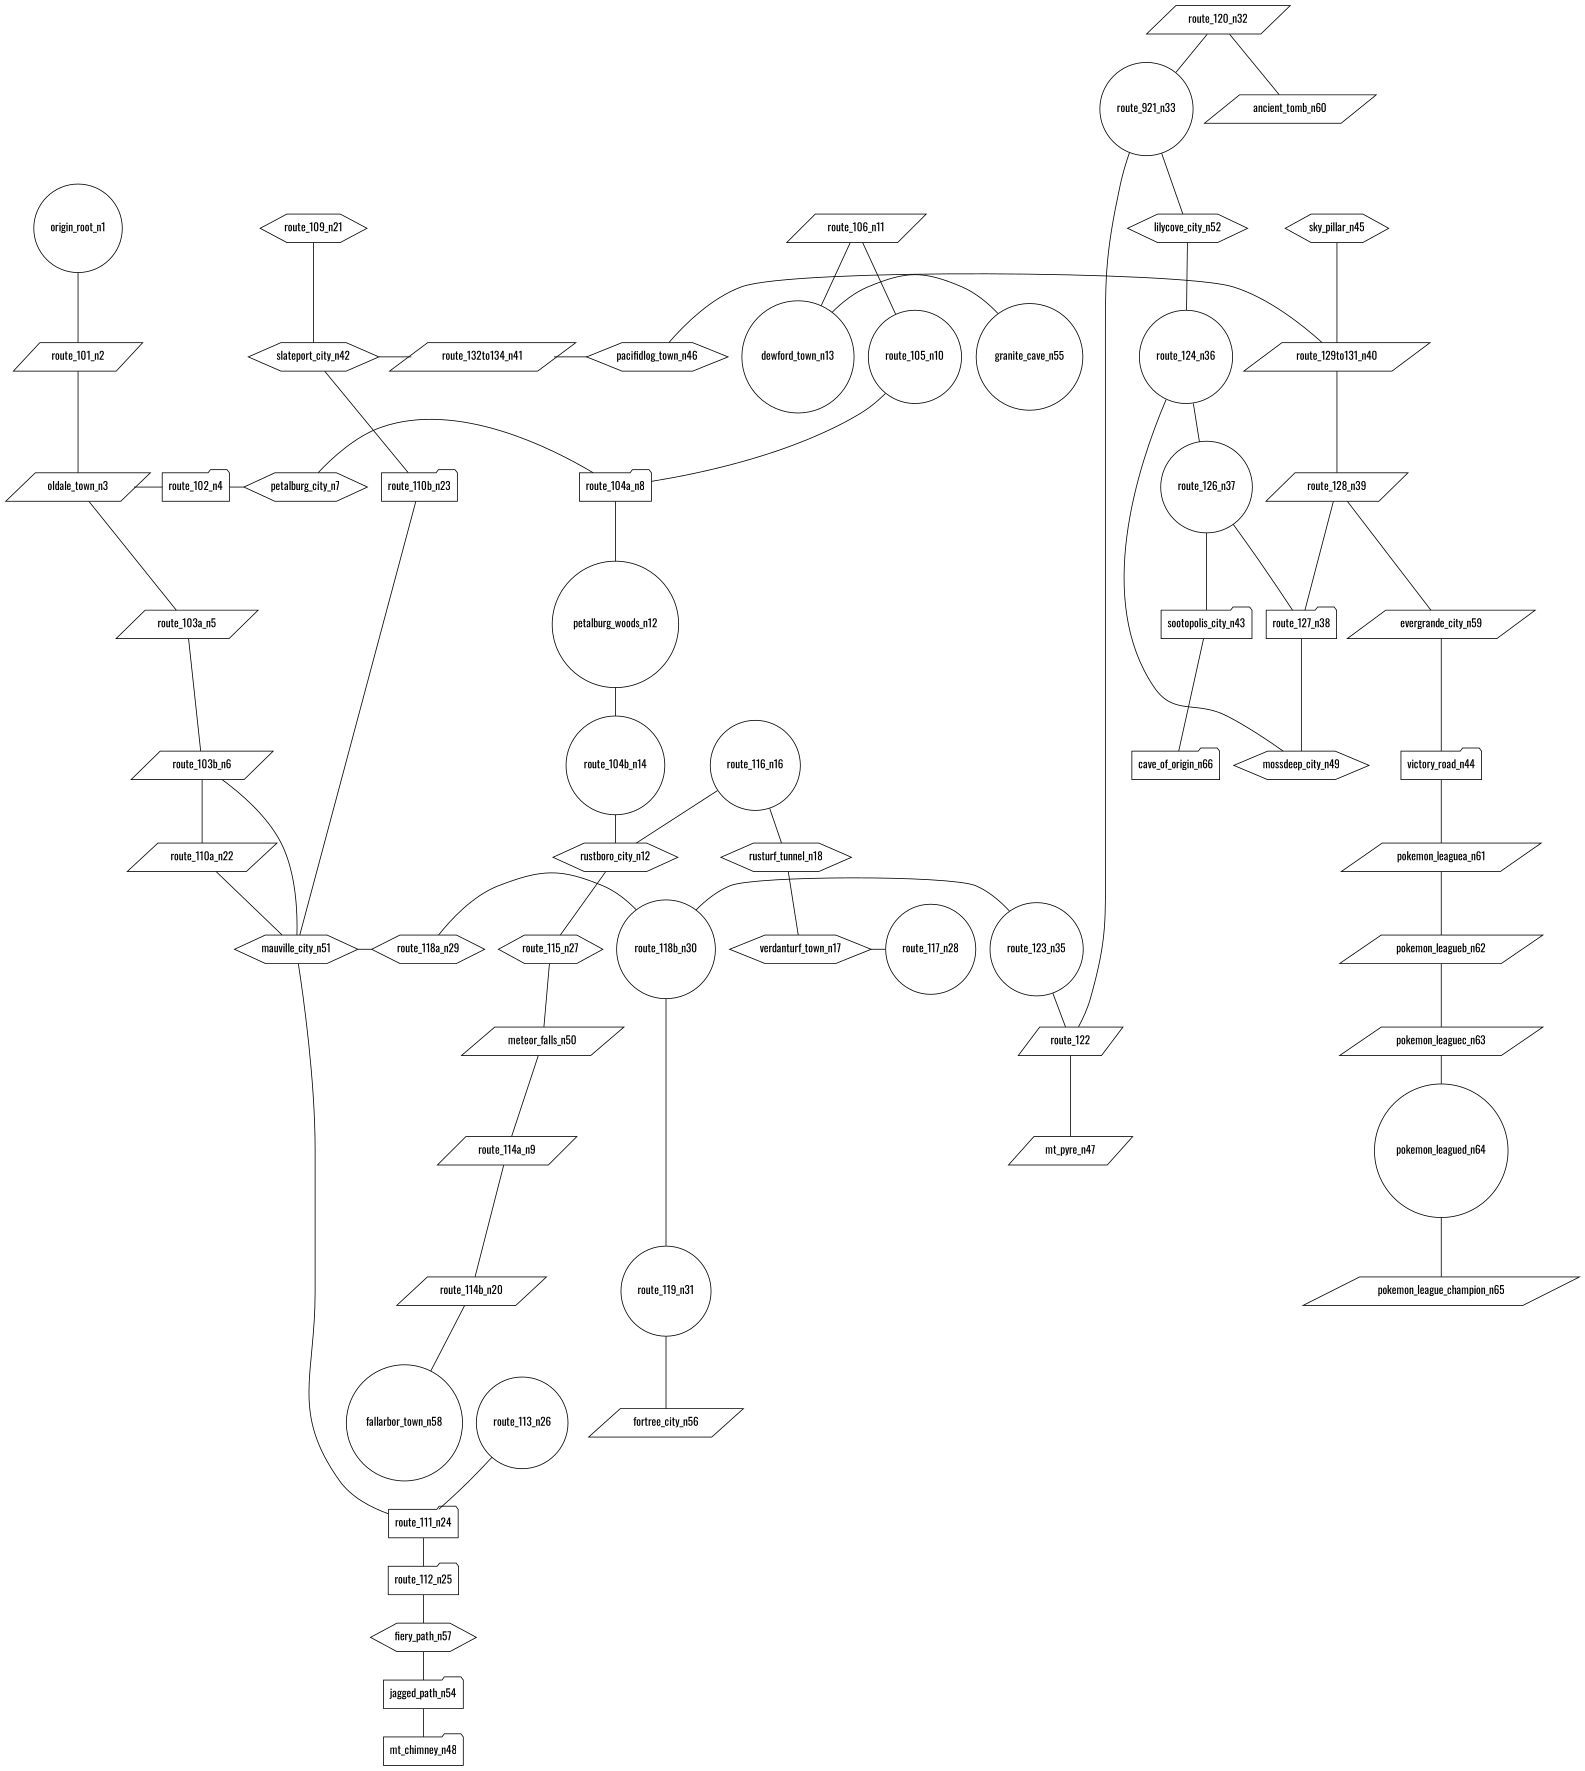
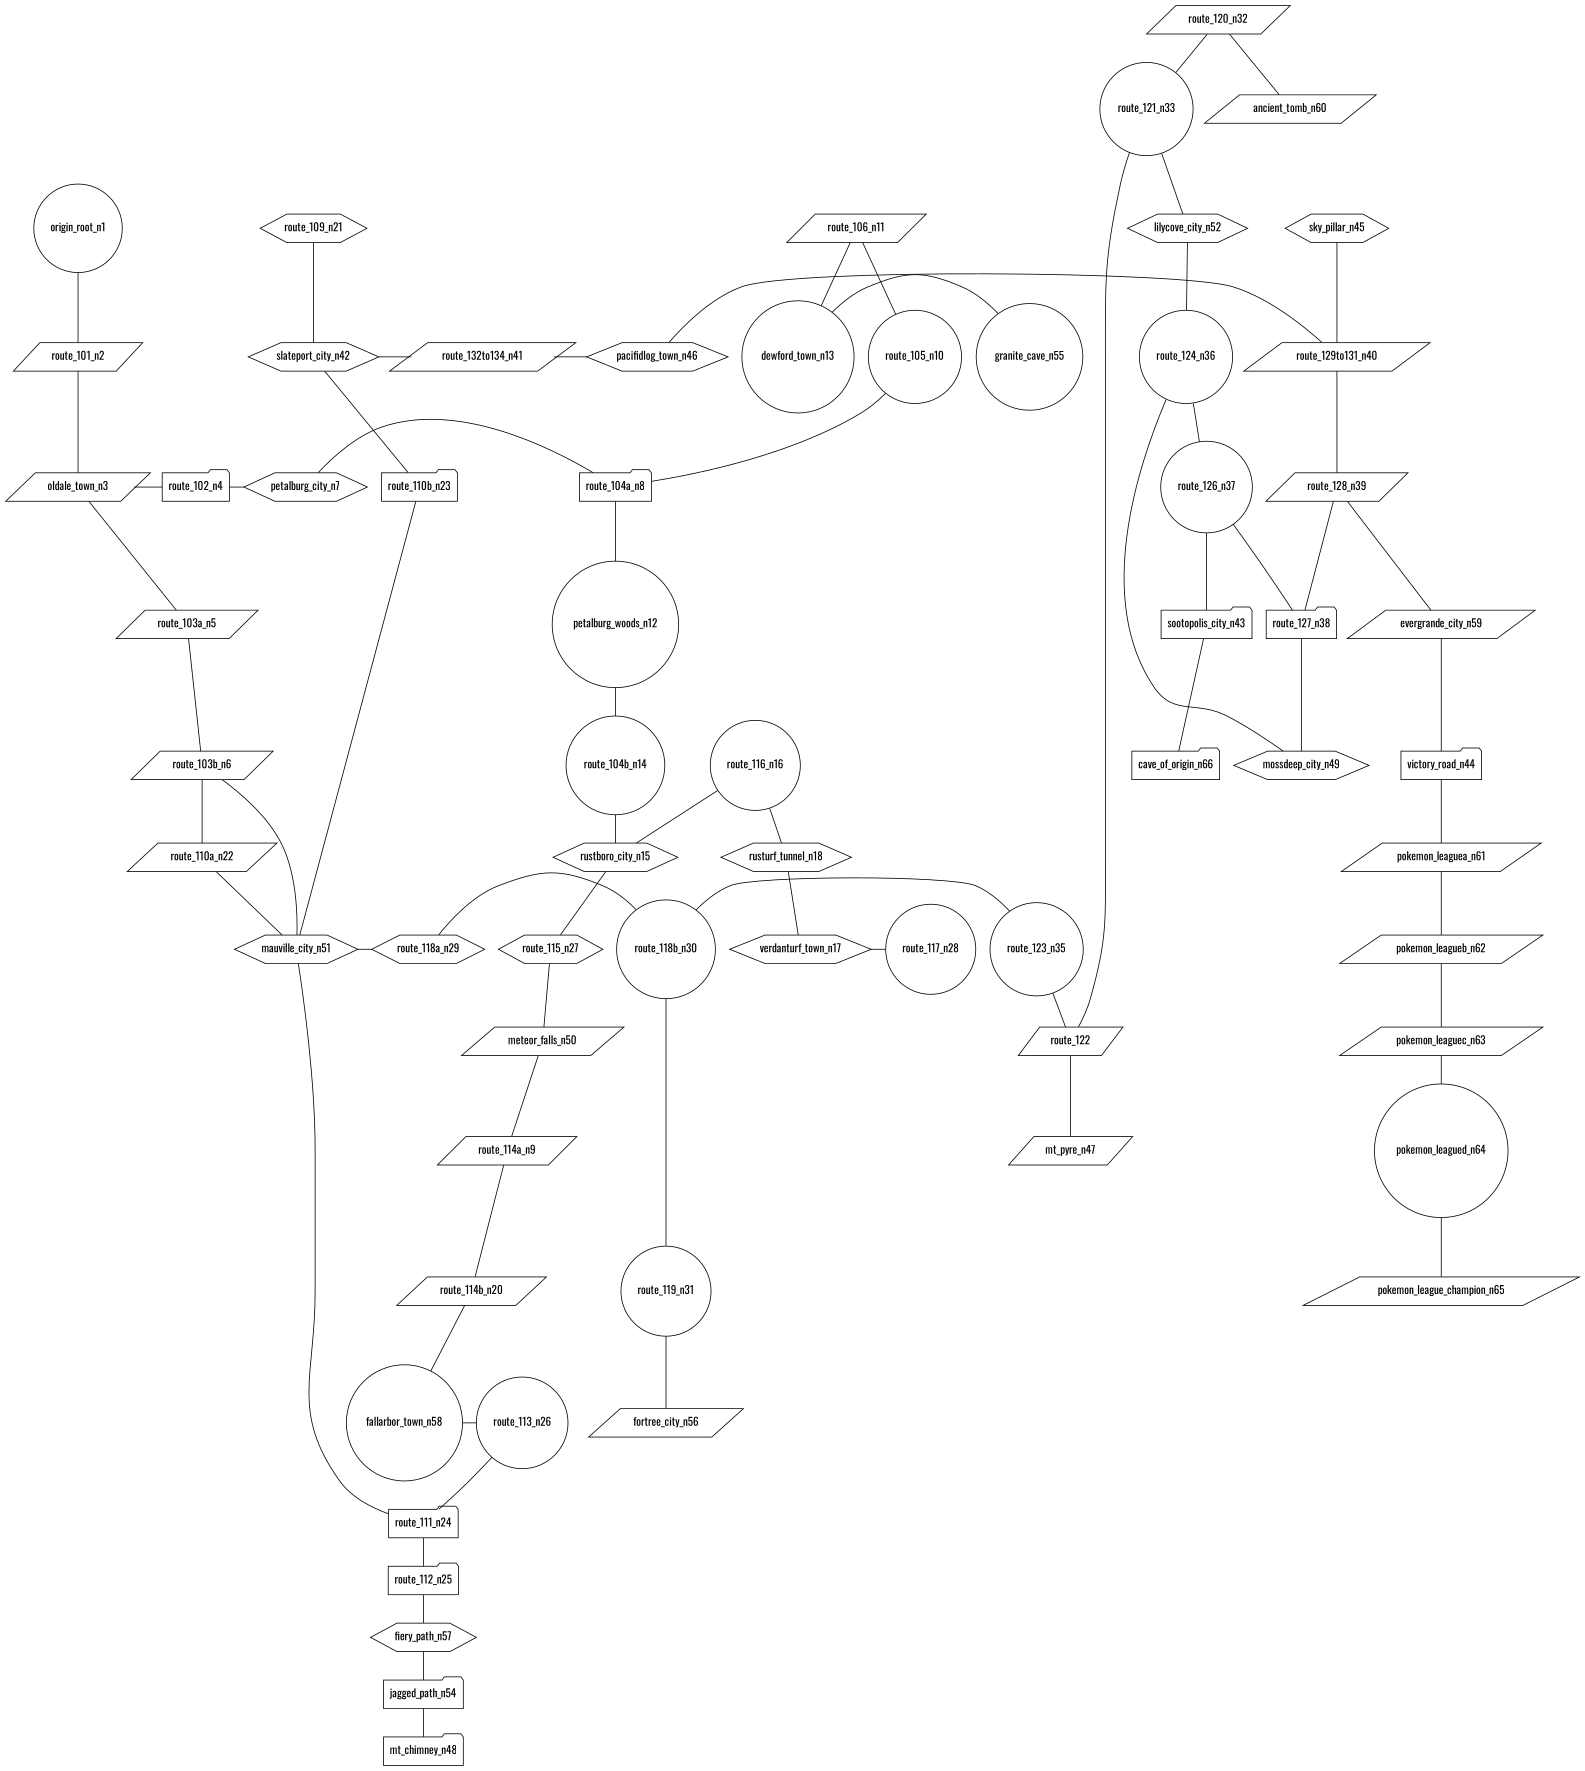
(1146, 109) -> (1146, 109)
(615, 857) -> (615, 857)
none -> (469, 1423)
